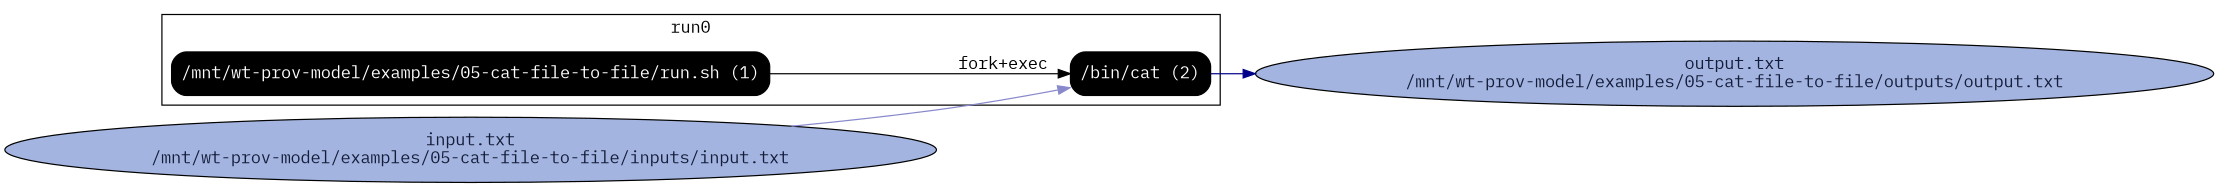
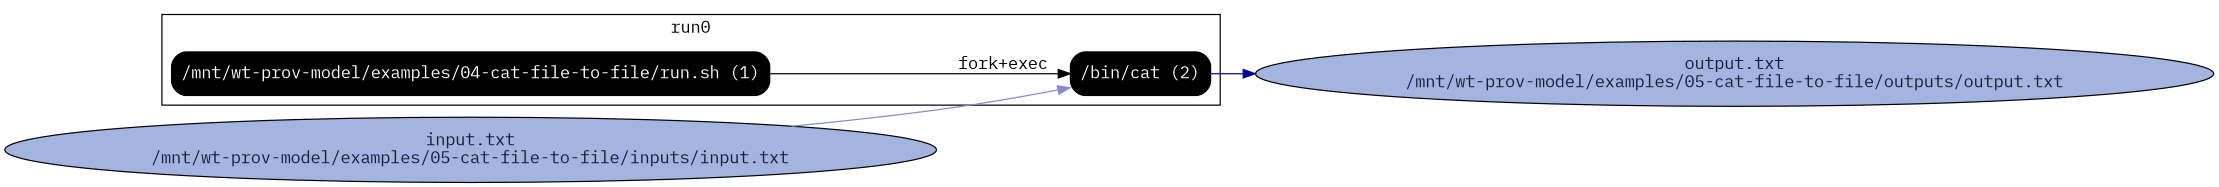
(471, 74) -> (471, 74)
